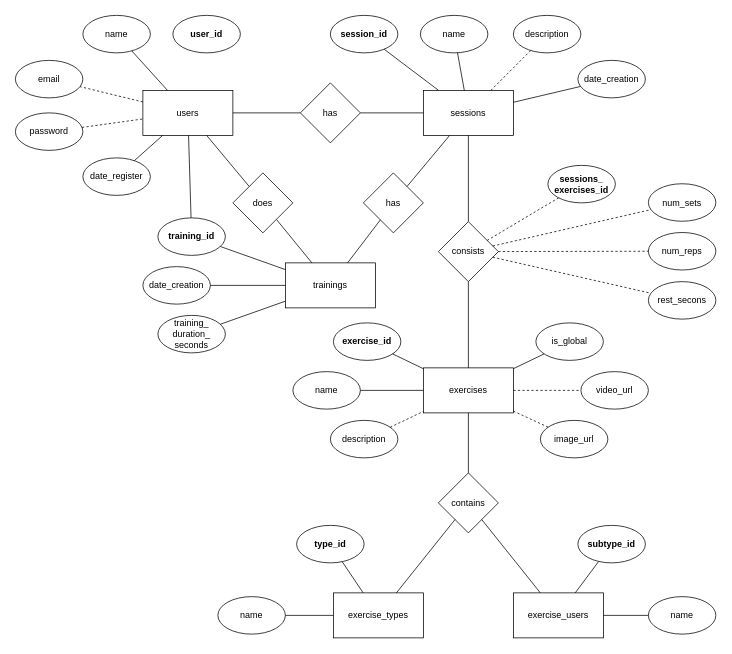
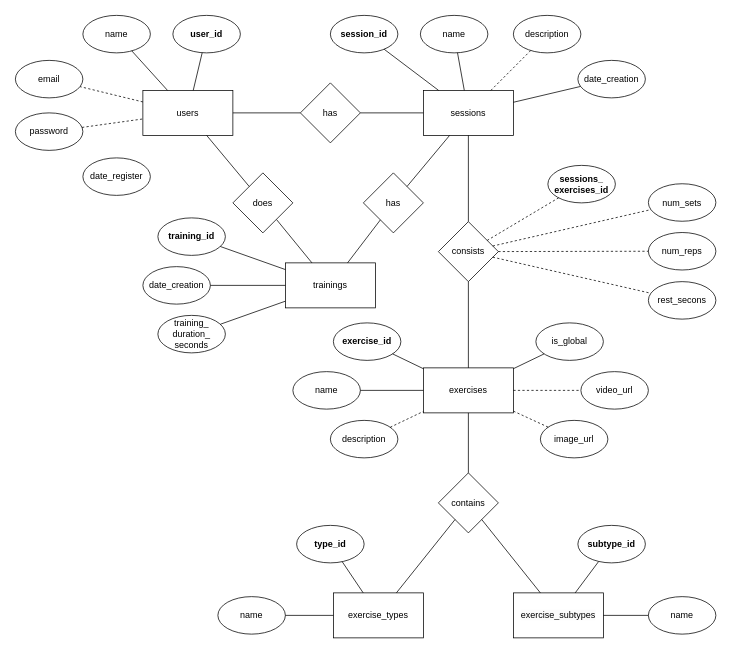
(149, 148) -> none
(190, 177) -> (198, 72)
(558, 615) -> (558, 615)
